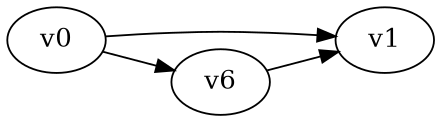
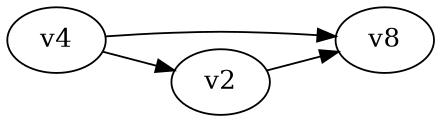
(57, 40) -> (57, 40)
(385, 40) -> (385, 40)
(221, 82) -> (221, 82)
